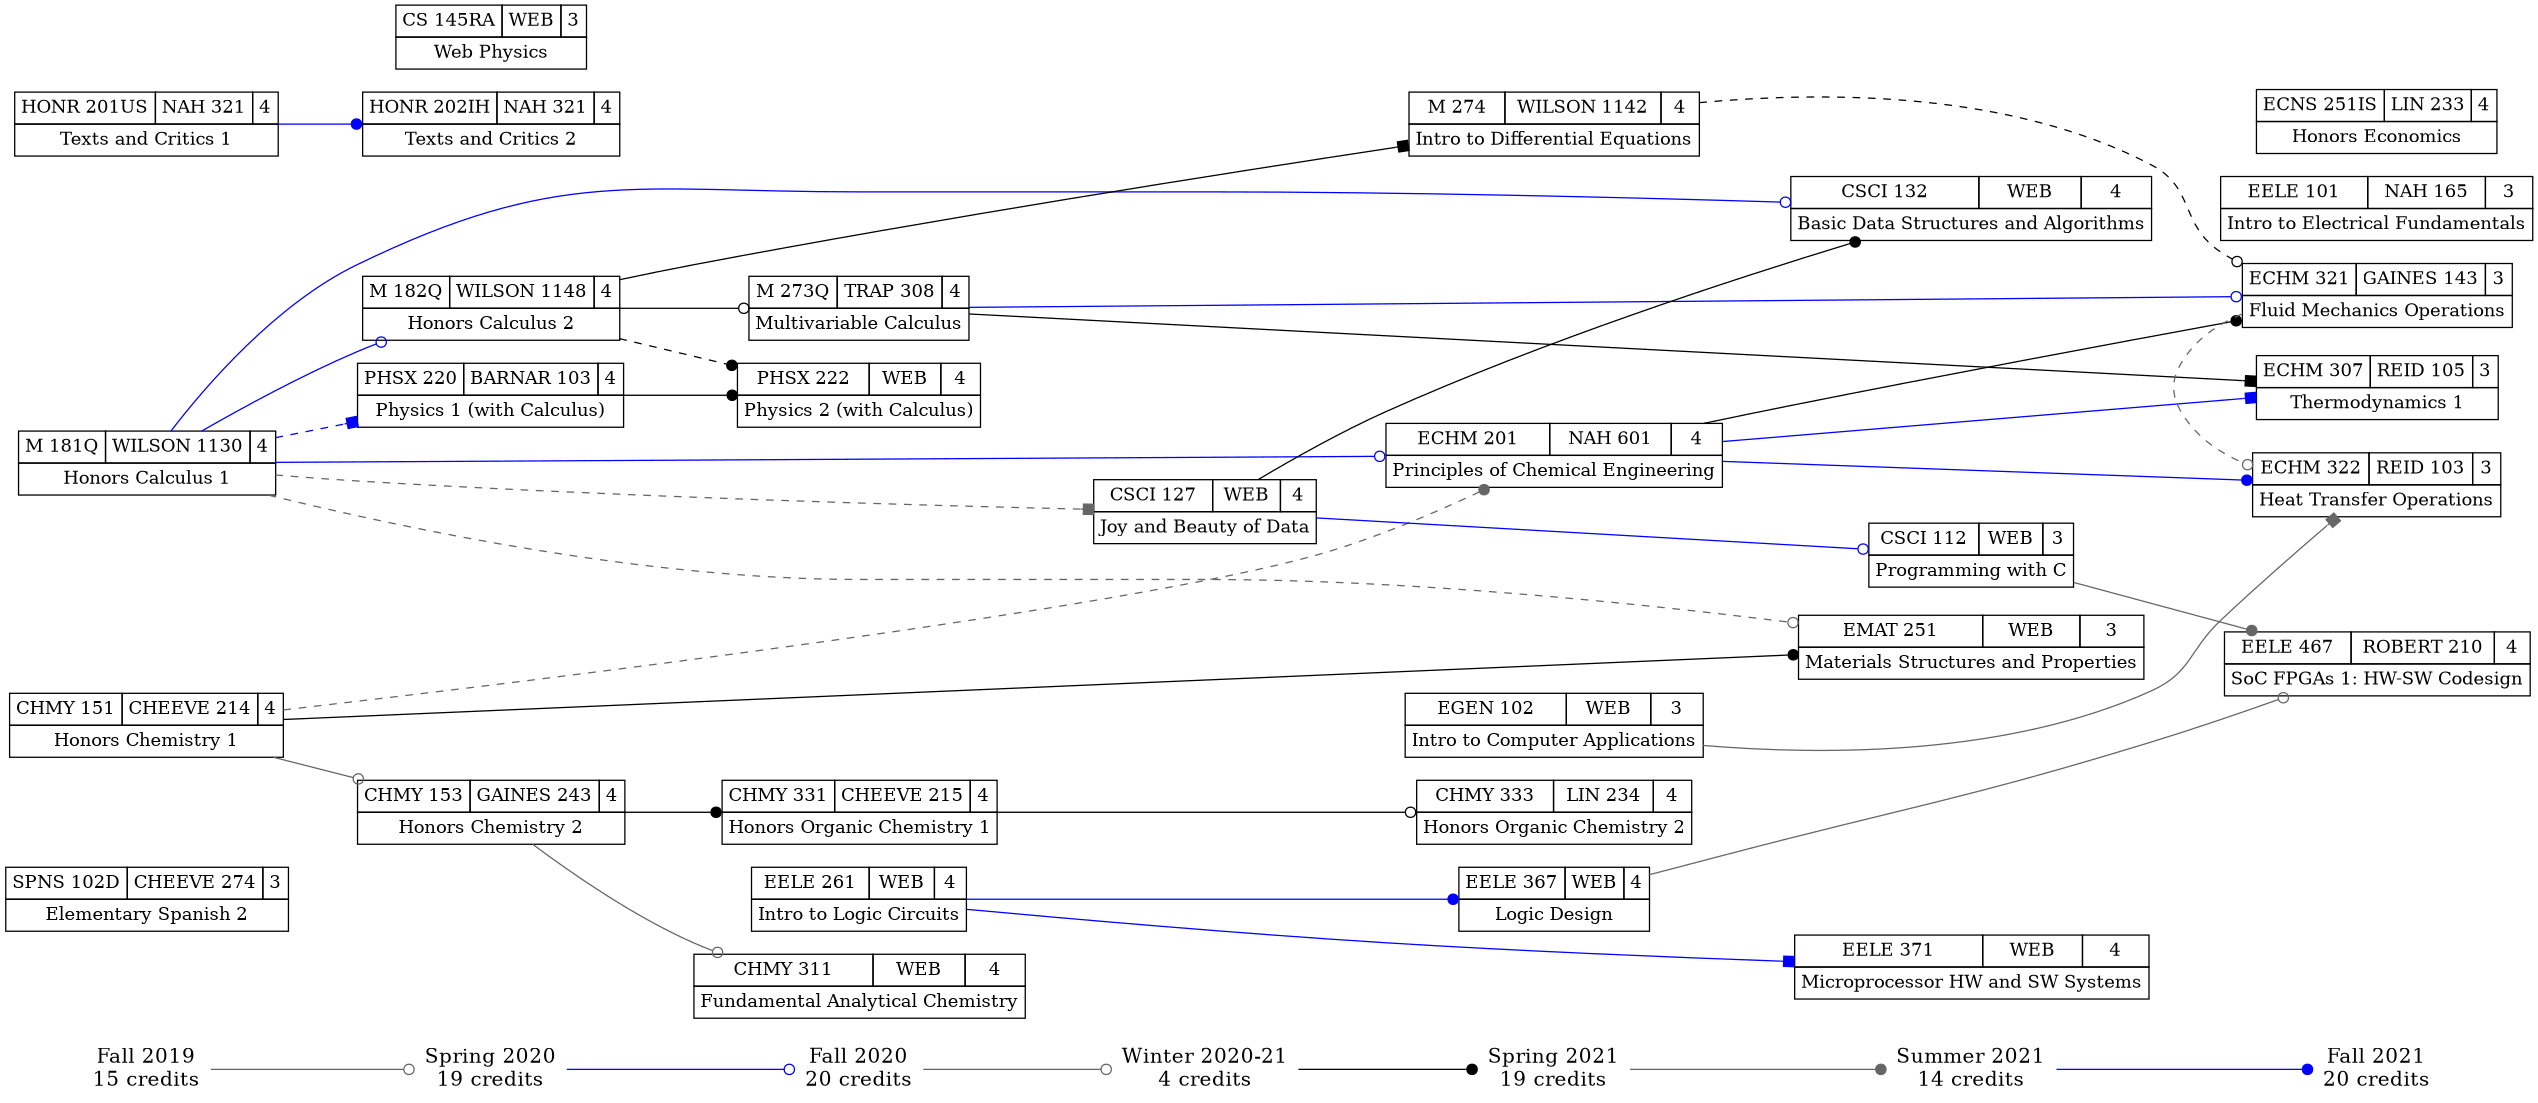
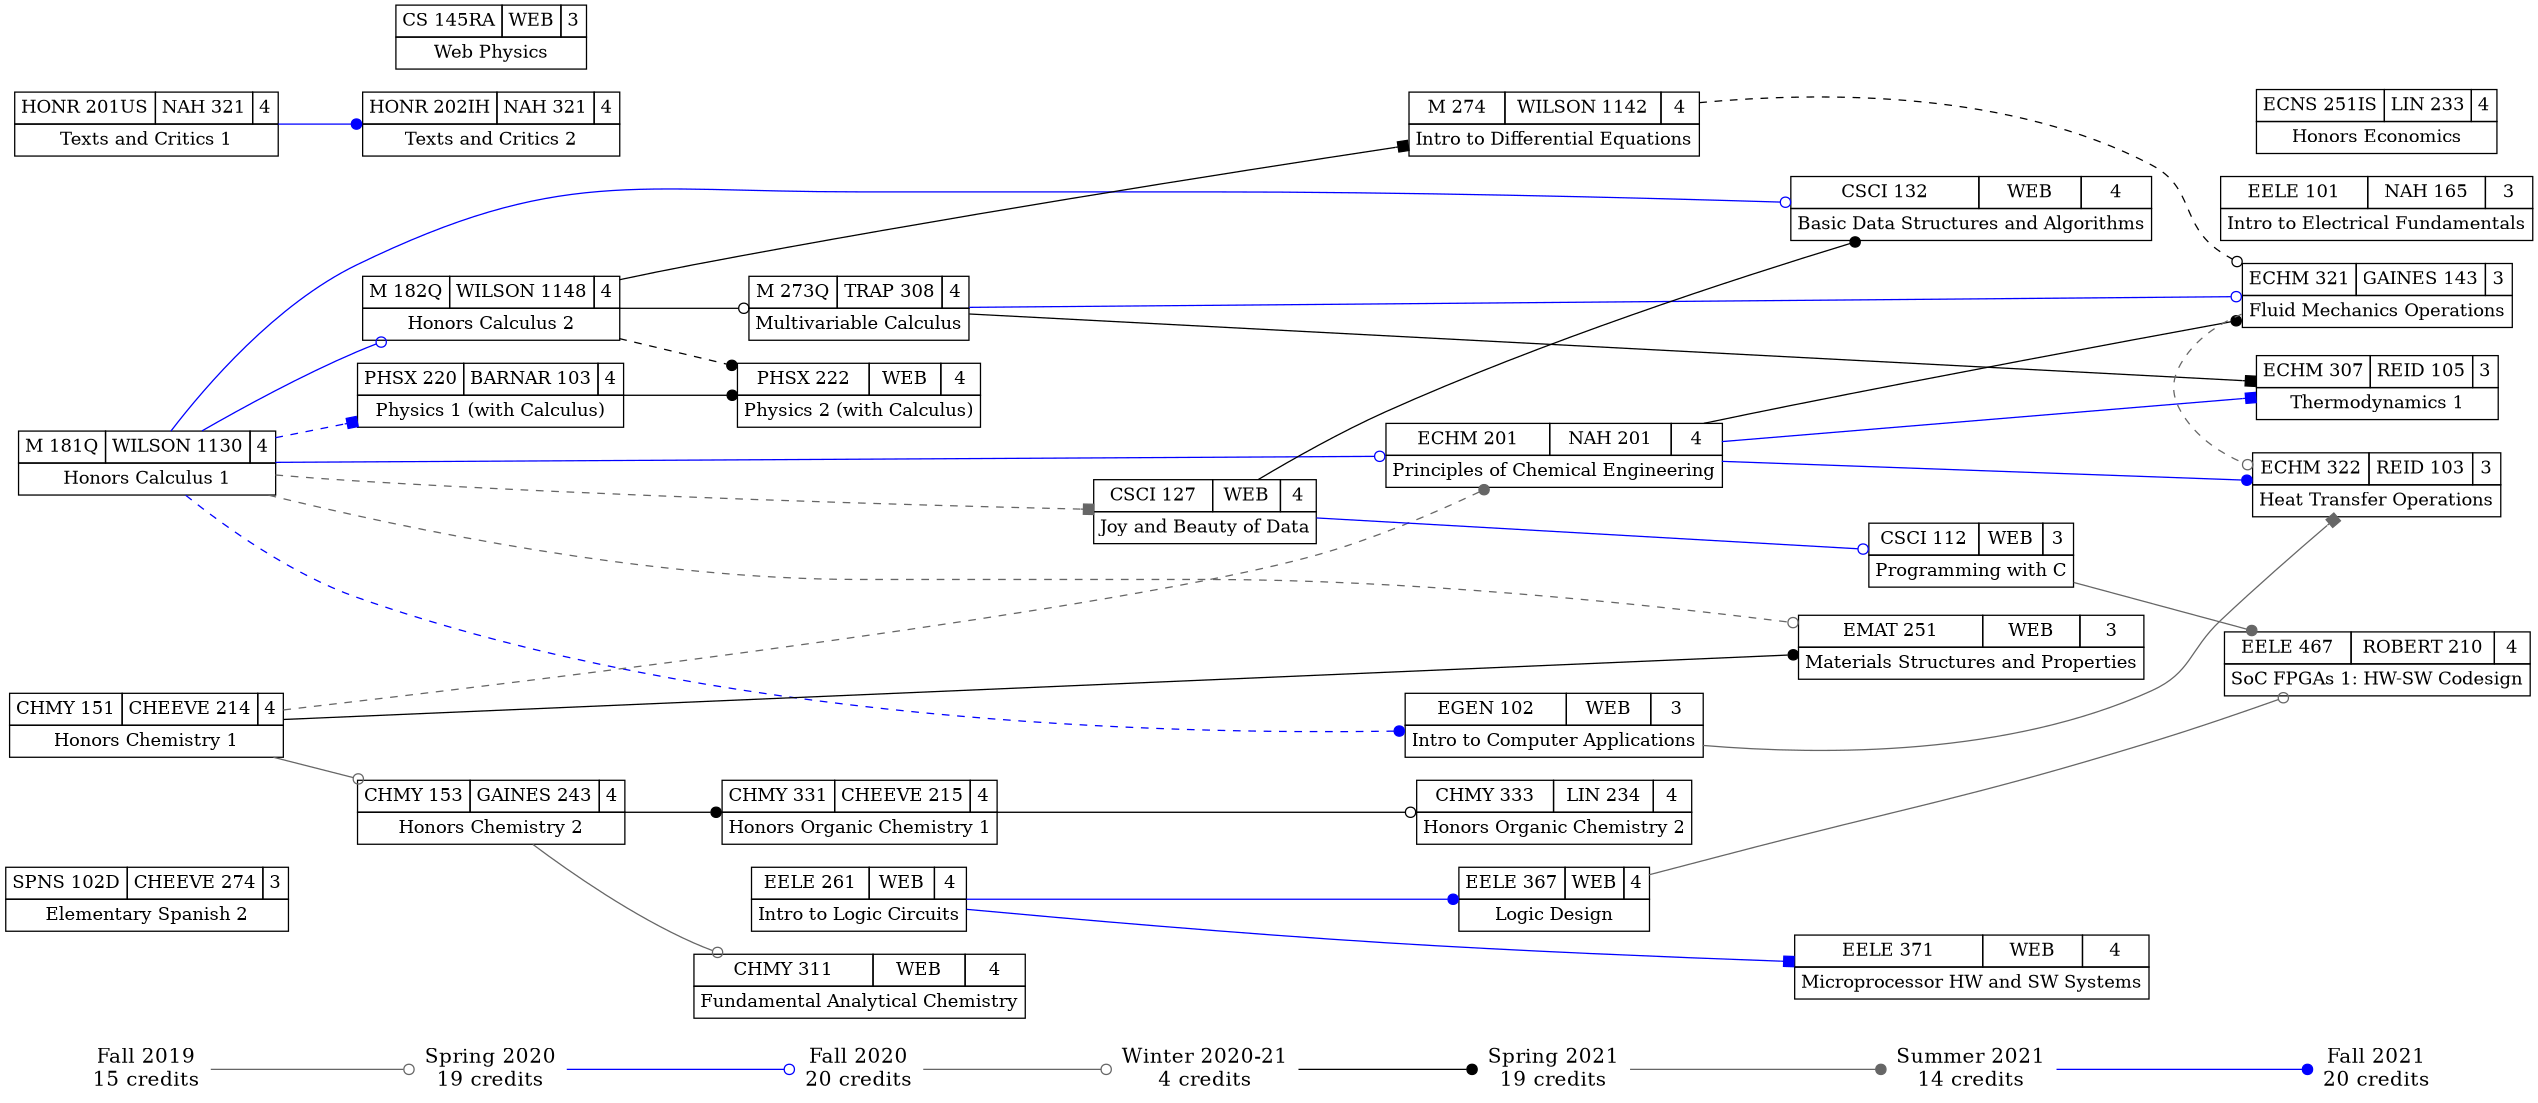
(1610, 439) -> (1610, 439)
none -> (740, 689)
